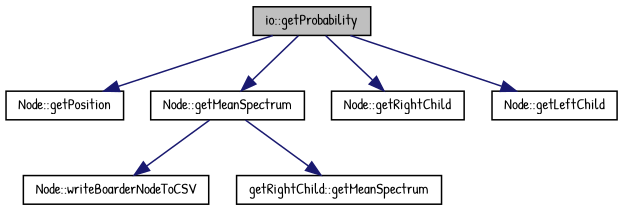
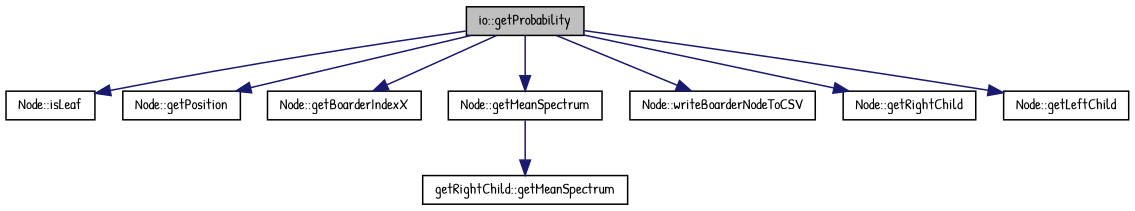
none -> (50, 105)
none -> (344, 105)
(178, 143) -> (617, 60)
